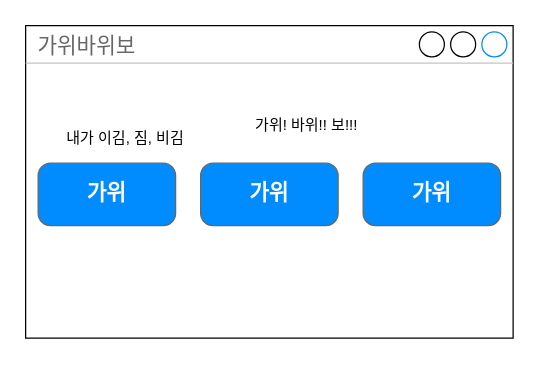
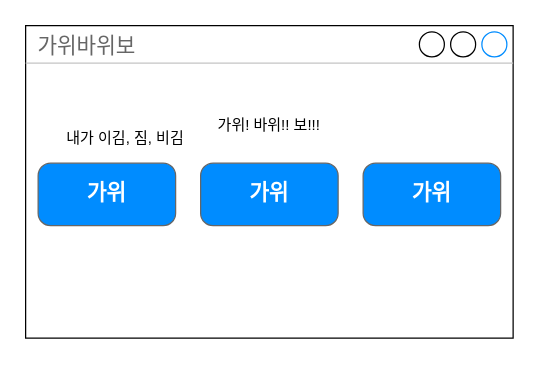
(307, 126) -> (269, 126)
